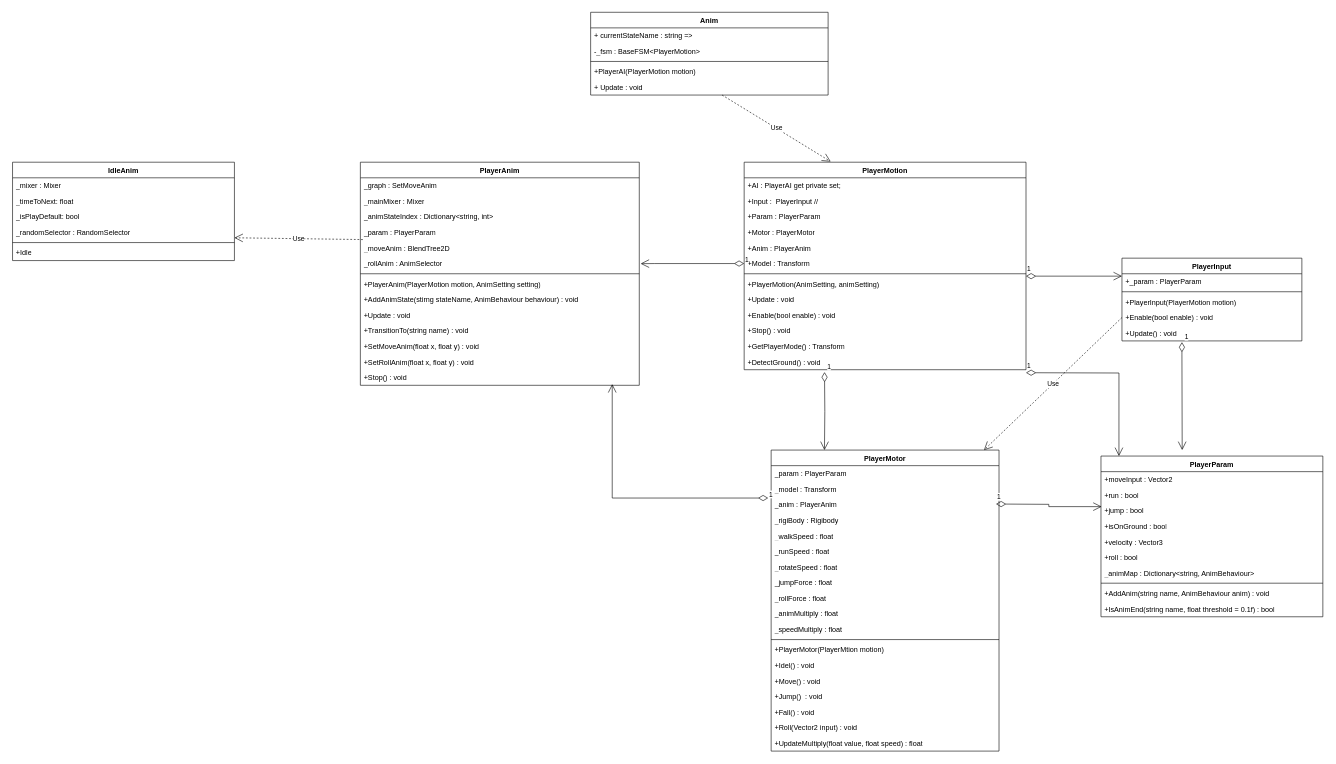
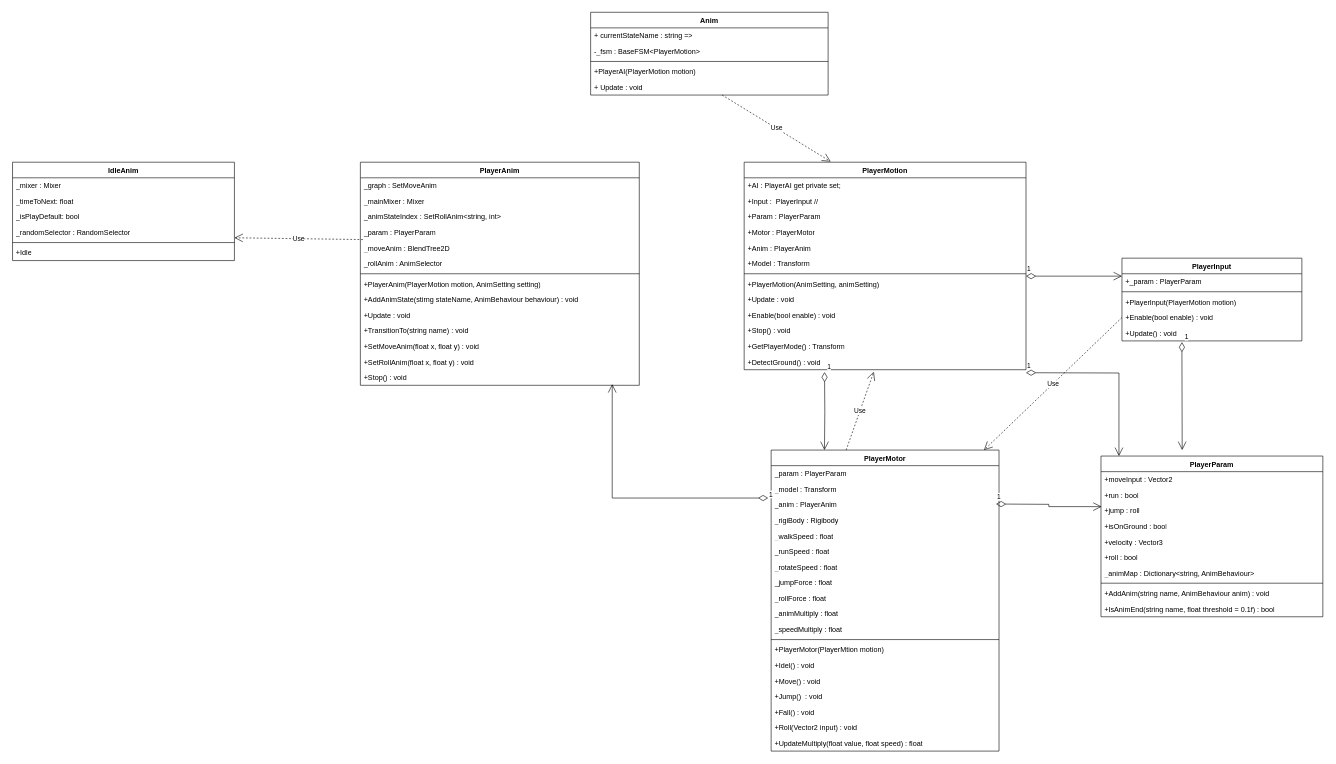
(437, 218) -> (438, 218)
(688, 264) -> none
none -> (860, 412)
(1125, 512) -> (1124, 512)
